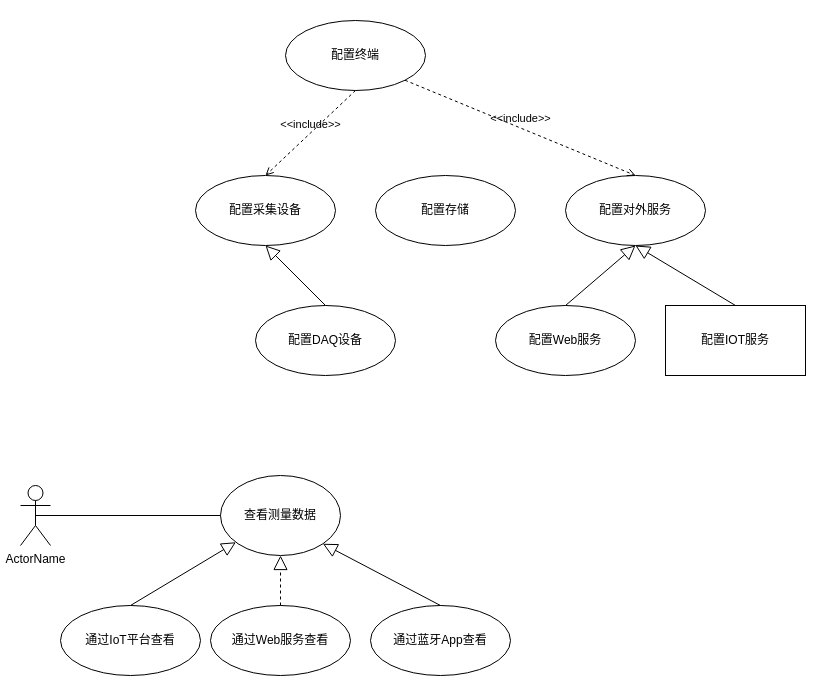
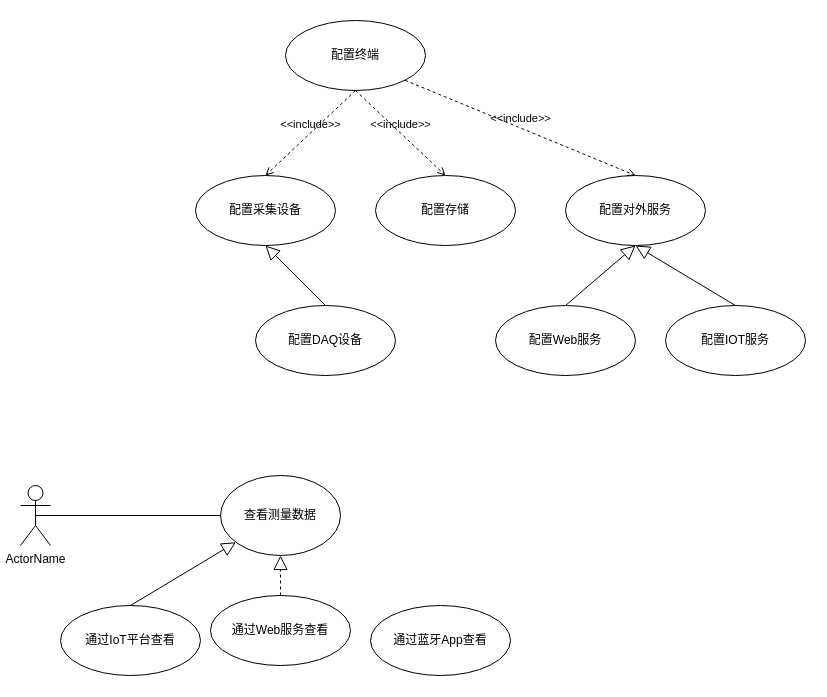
none -> (399, 132)
(736, 341) -> (736, 341)
(388, 578) -> none
(281, 641) -> (281, 631)
